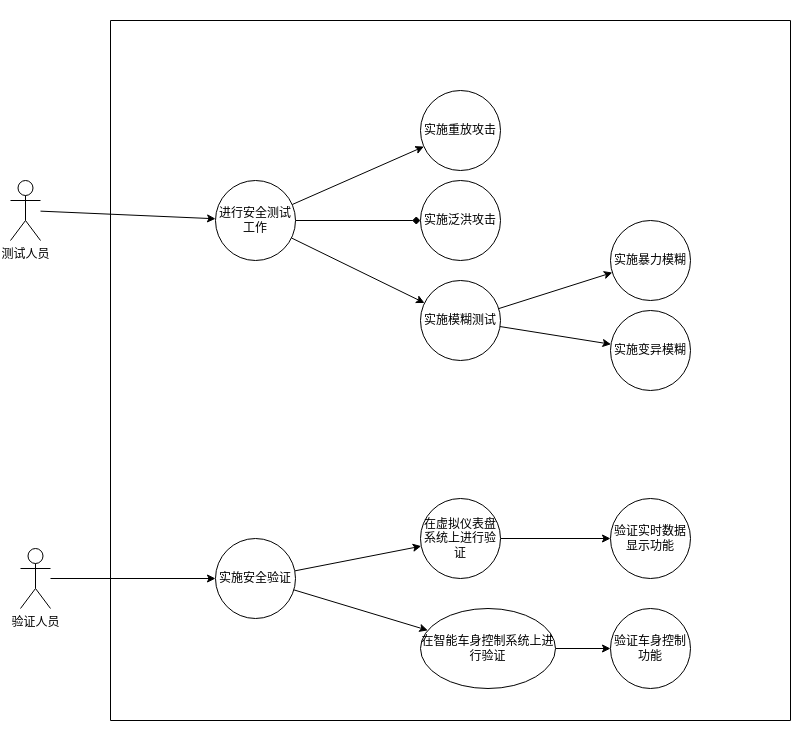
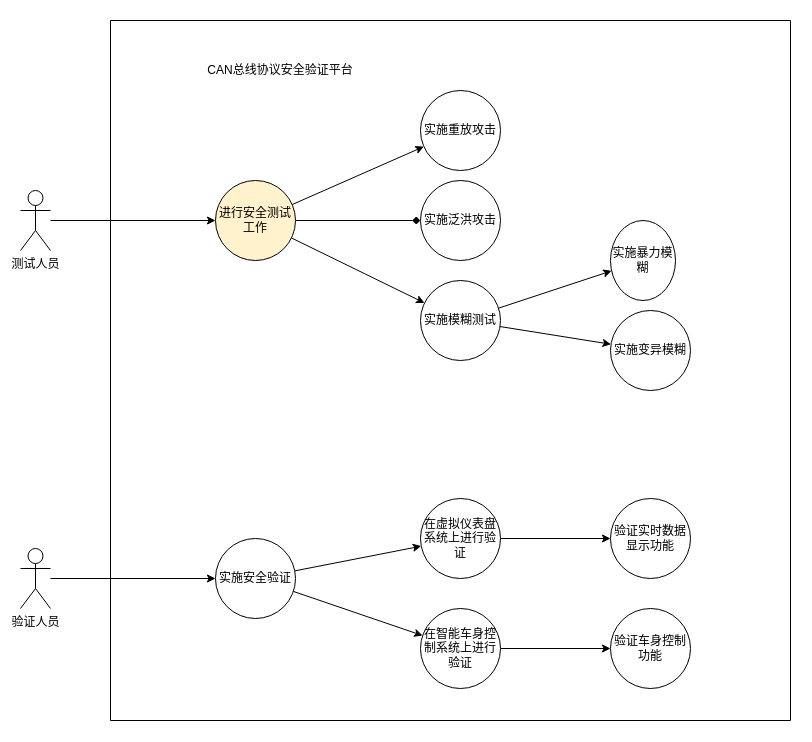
none -> (281, 71)
(26, 211) -> (36, 221)
(256, 221) -> (256, 221)
(651, 261) -> (643, 261)
(488, 649) -> (461, 649)
